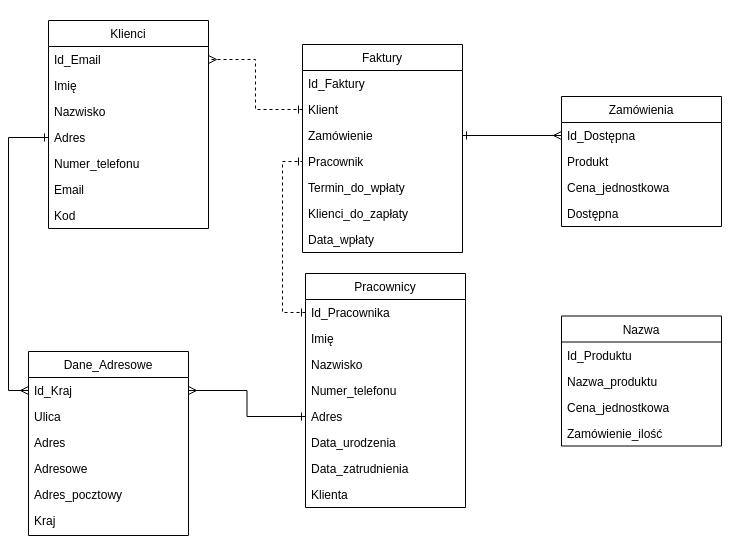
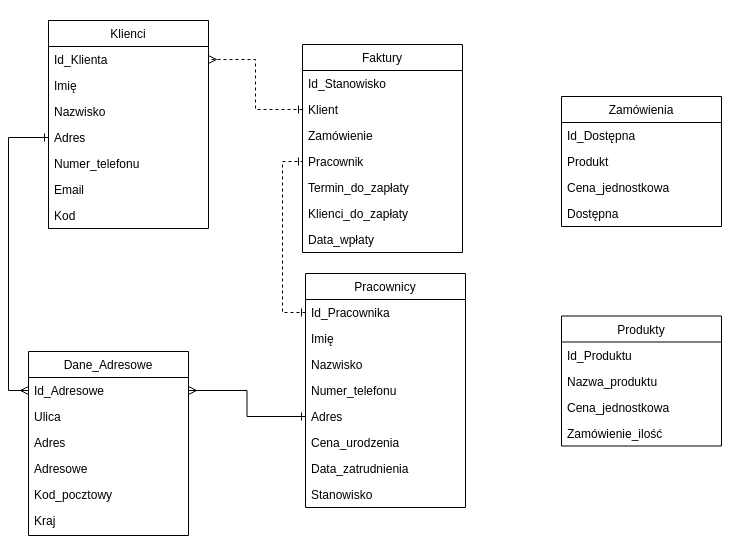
(78, 60) -> (84, 60)
(342, 84) -> (350, 84)
(512, 136) -> none
(360, 188) -> (364, 188)
(641, 330) -> (641, 330)
(58, 391) -> (71, 391)
(356, 443) -> (356, 443)
(81, 495) -> (74, 495)
(331, 495) -> (343, 495)
